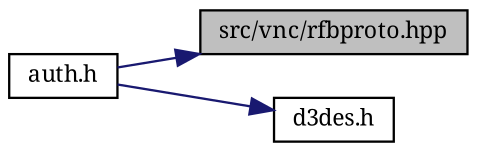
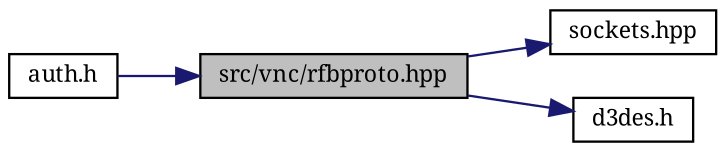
none -> (633, 32)
(184, 95) -> (509, 102)
